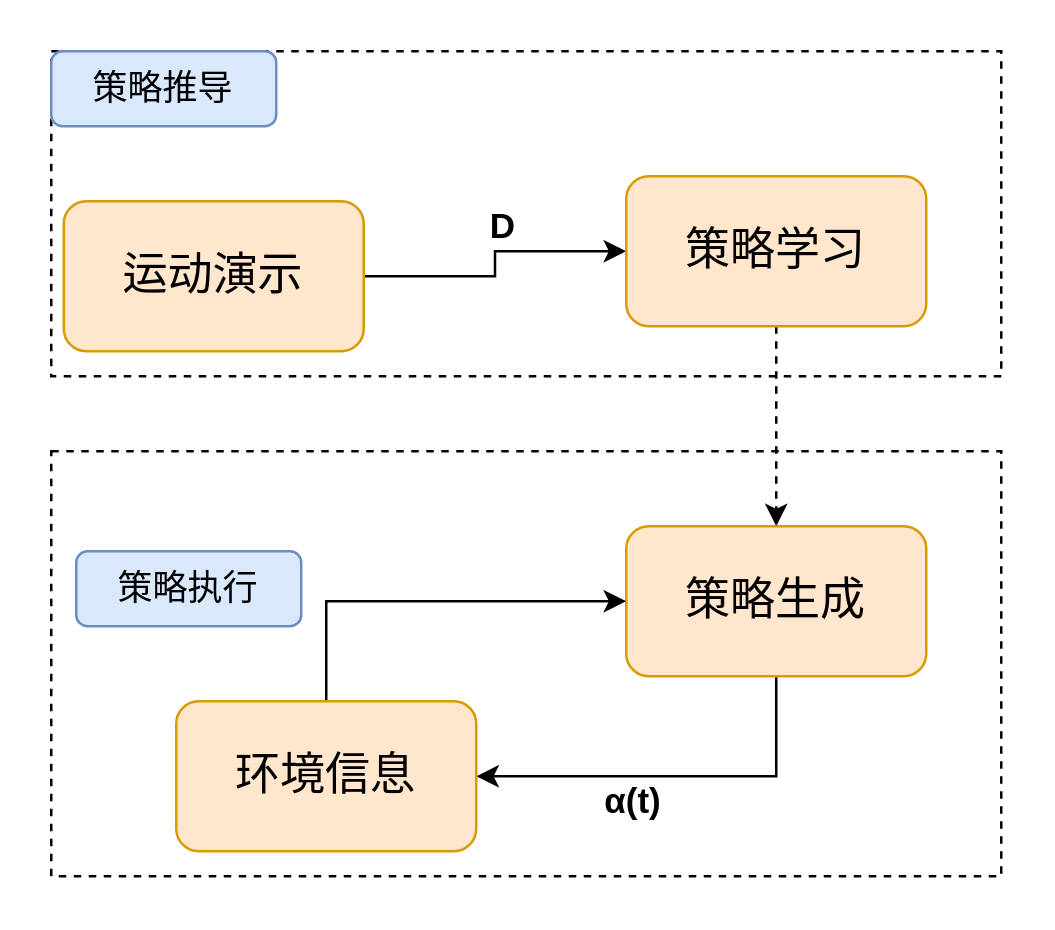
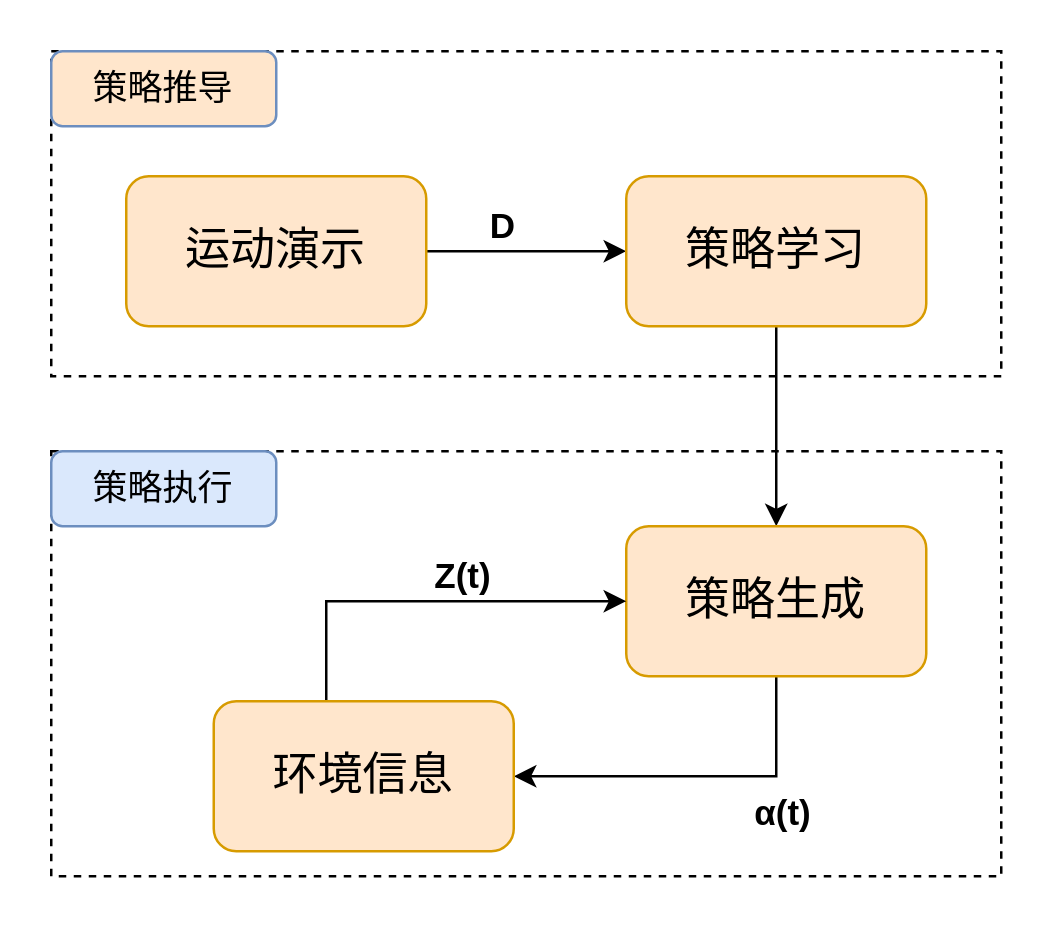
(164, 89) -> (164, 89)
(214, 276) -> (276, 251)
(776, 417) -> (776, 417)
none -> (464, 576)
(189, 589) -> (164, 489)
(326, 776) -> (364, 776)
(634, 801) -> (784, 814)
